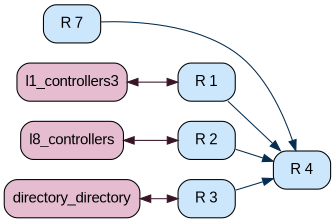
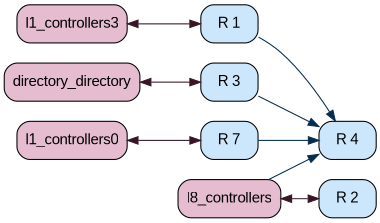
none -> (72, 140)
(249, 154) -> (289, 169)
